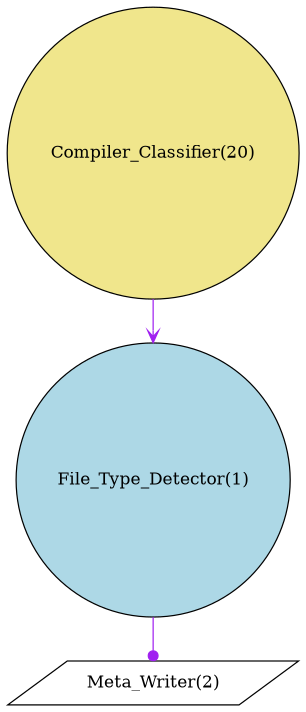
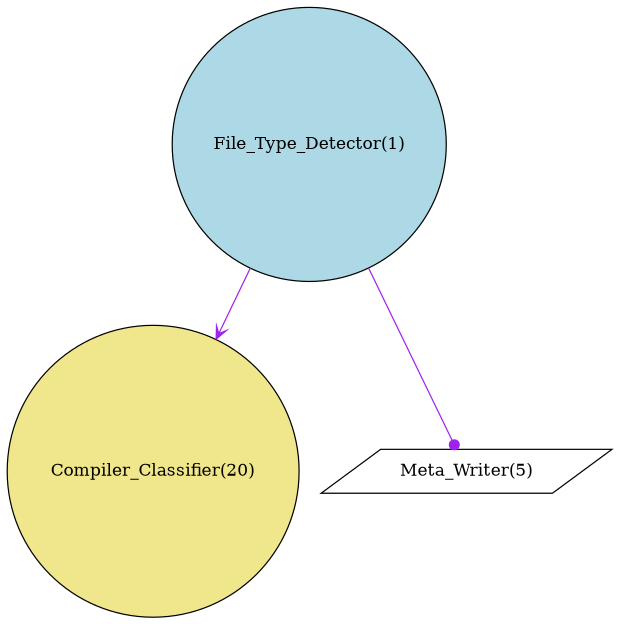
(153, 315) -> (236, 298)
(153, 683) -> (467, 471)
